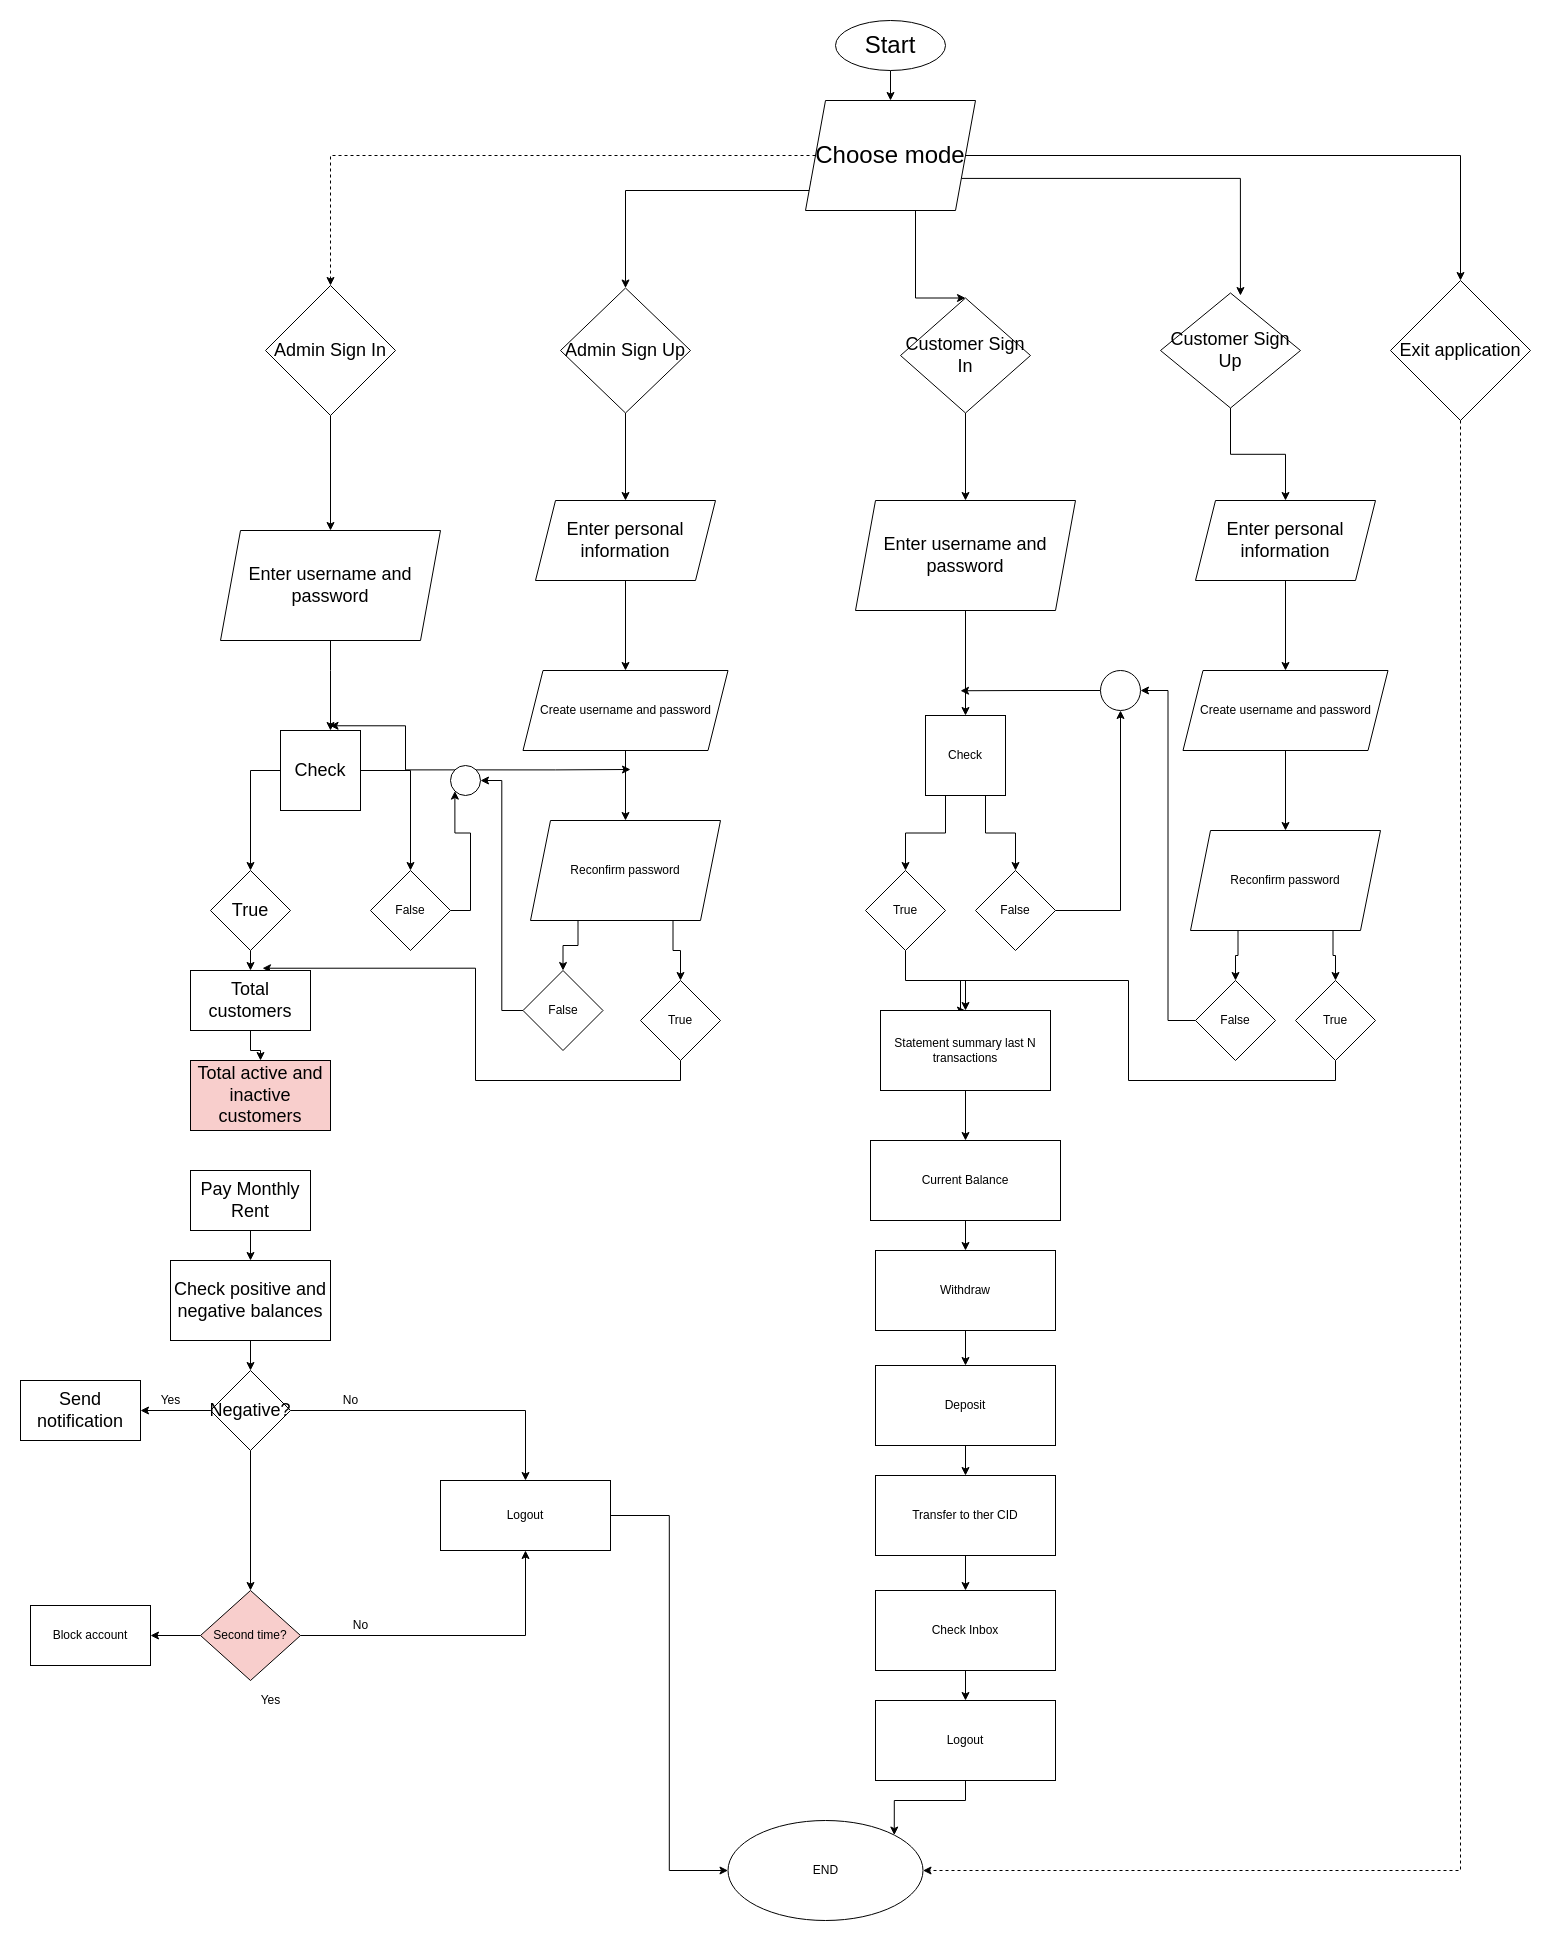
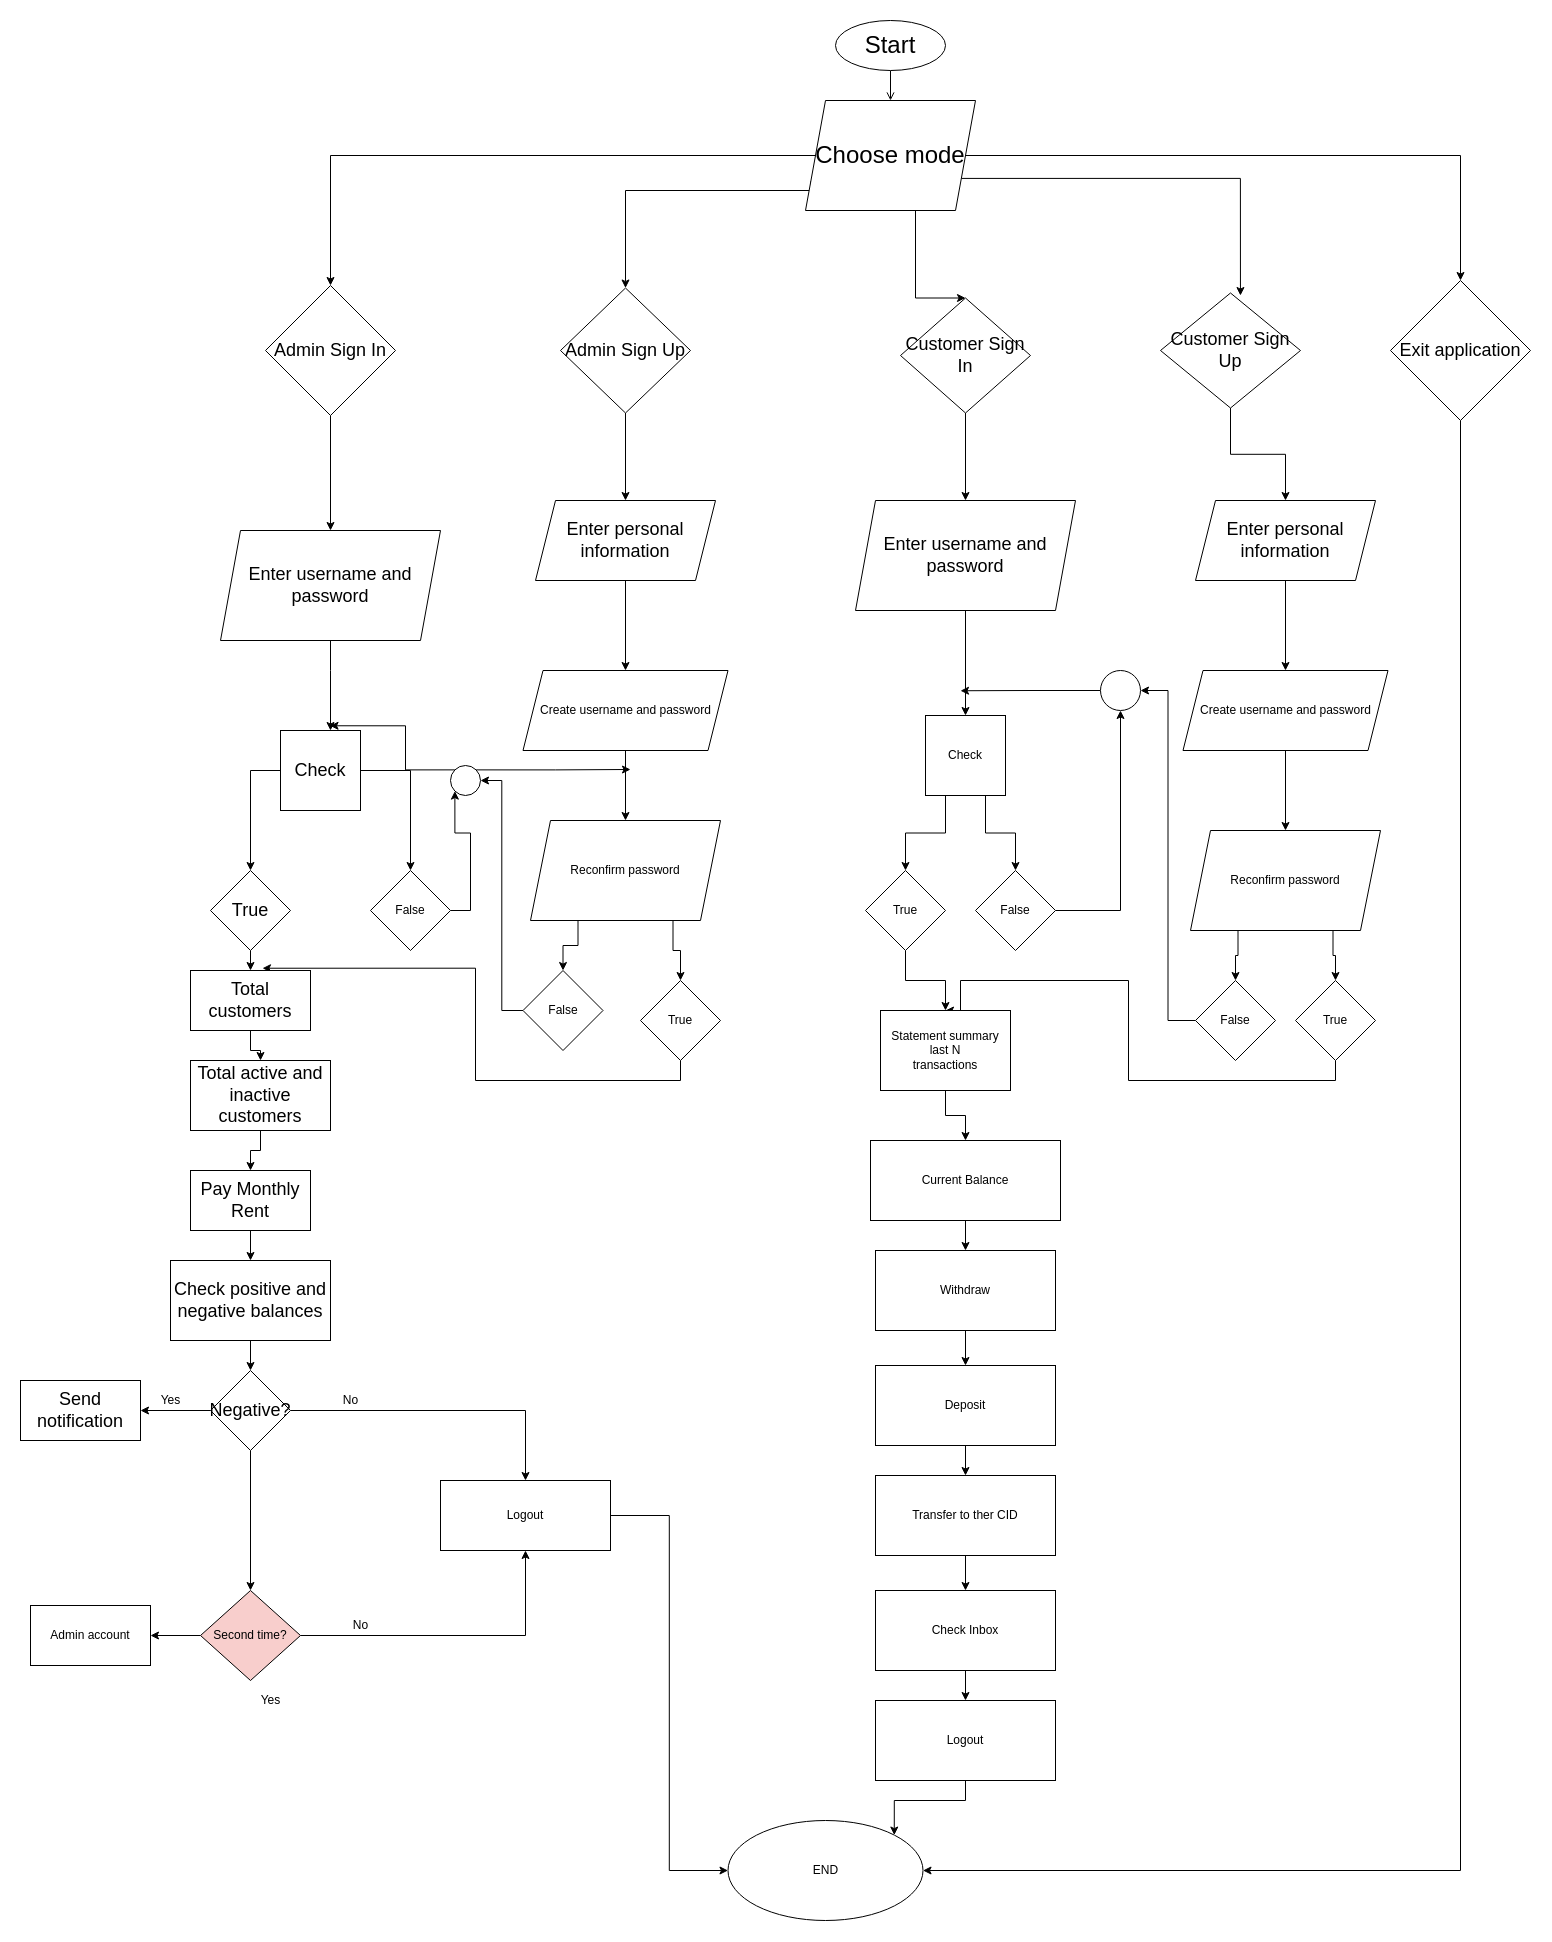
(891, 92) -> (891, 94)
(512, 156) -> (512, 156)
(966, 1051) -> (946, 1051)
(261, 1096) -> (261, 1096)
none -> (260, 1151)
(1461, 1412) -> (1461, 1412)
(91, 1636) -> (91, 1636)
